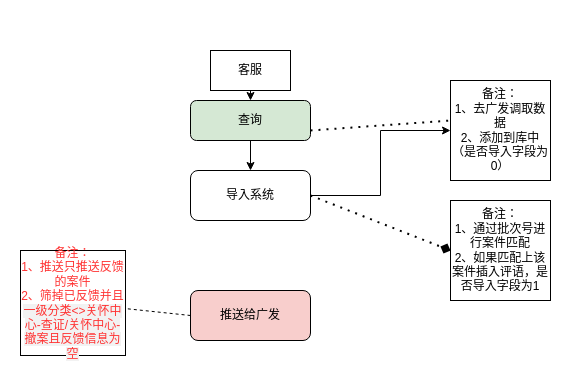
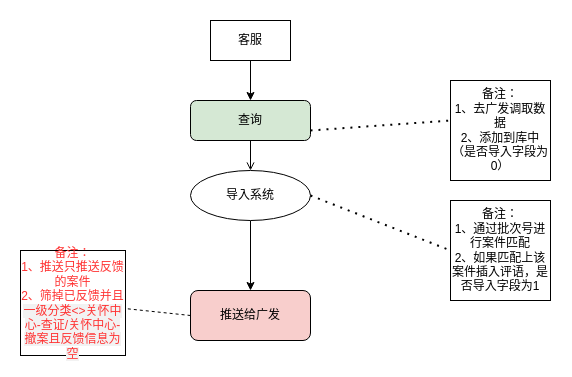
(251, 71) -> (251, 41)
(251, 162) -> (251, 164)
(381, 165) -> (251, 252)
(251, 196) -> (251, 196)
(440, 246) -> (445, 248)
